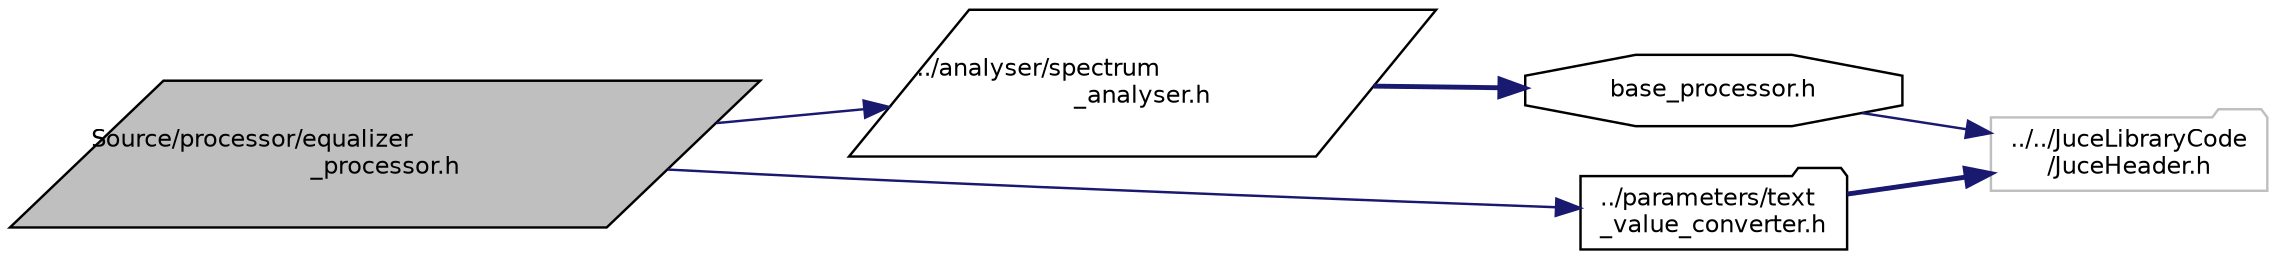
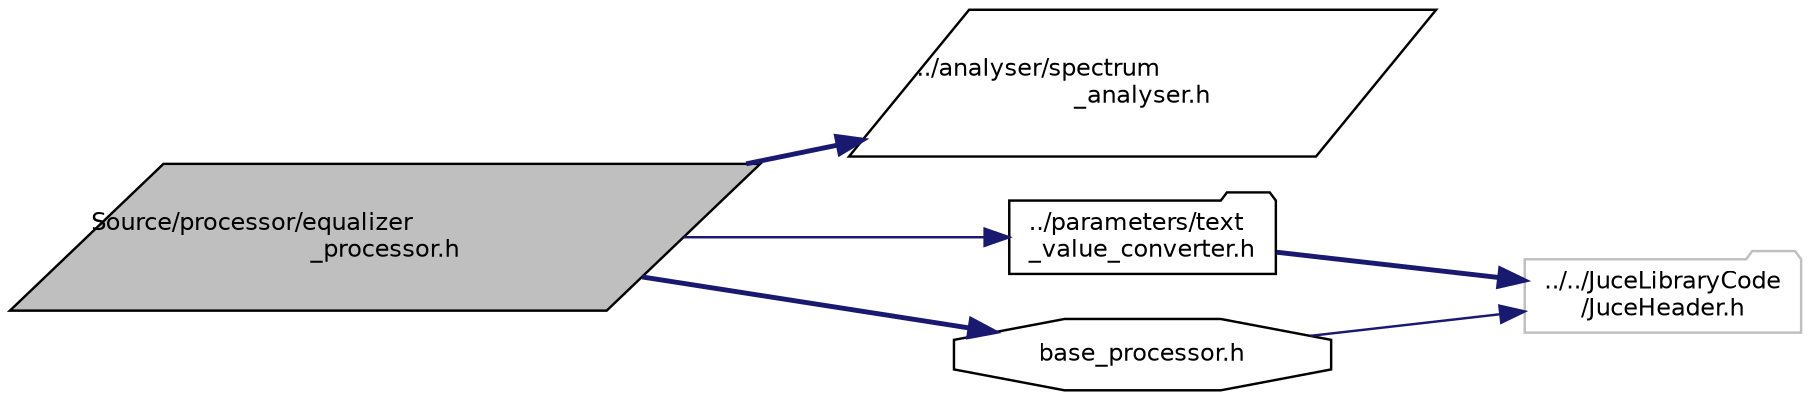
(1436, 87) -> (806, 303)
(790, 116) -> (792, 154)
